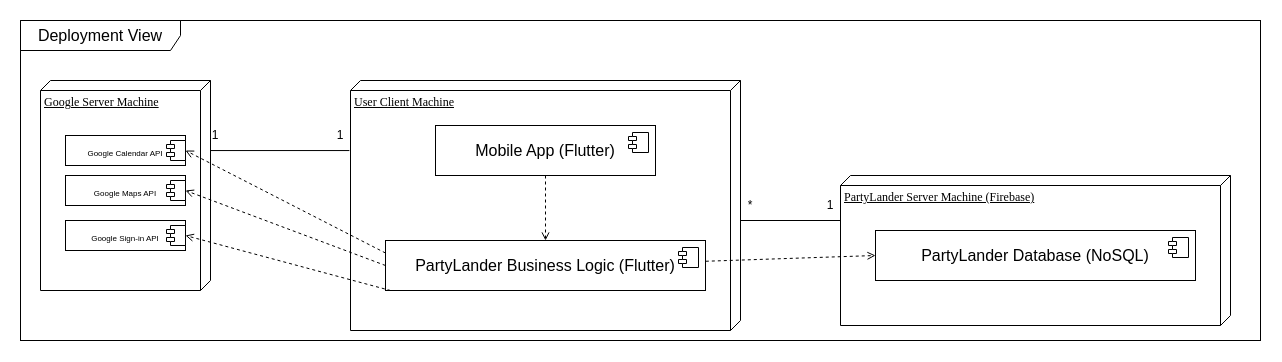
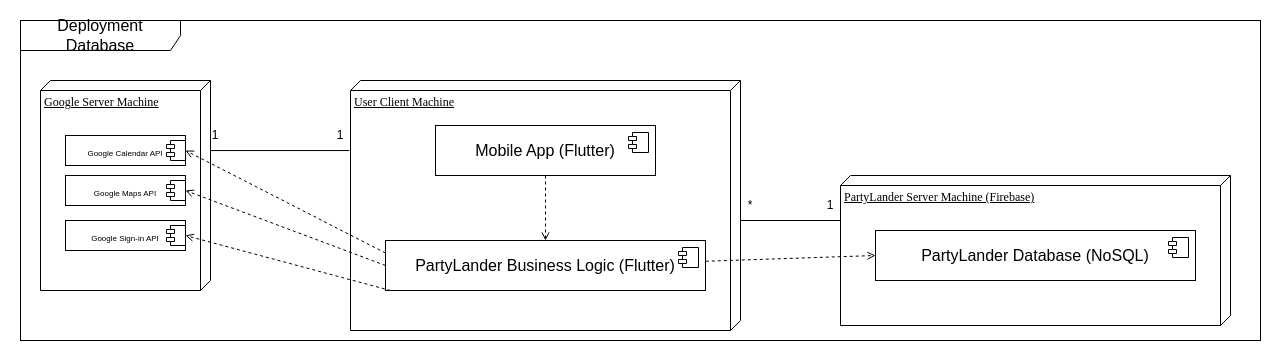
(101, 36) -> (101, 36)
